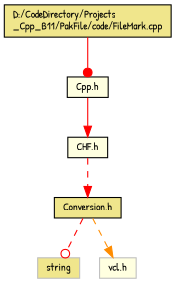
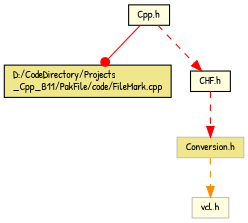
(88, 53) -> (124, 42)
(88, 112) -> (176, 44)
(88, 208) -> (210, 147)
(59, 268) -> none
